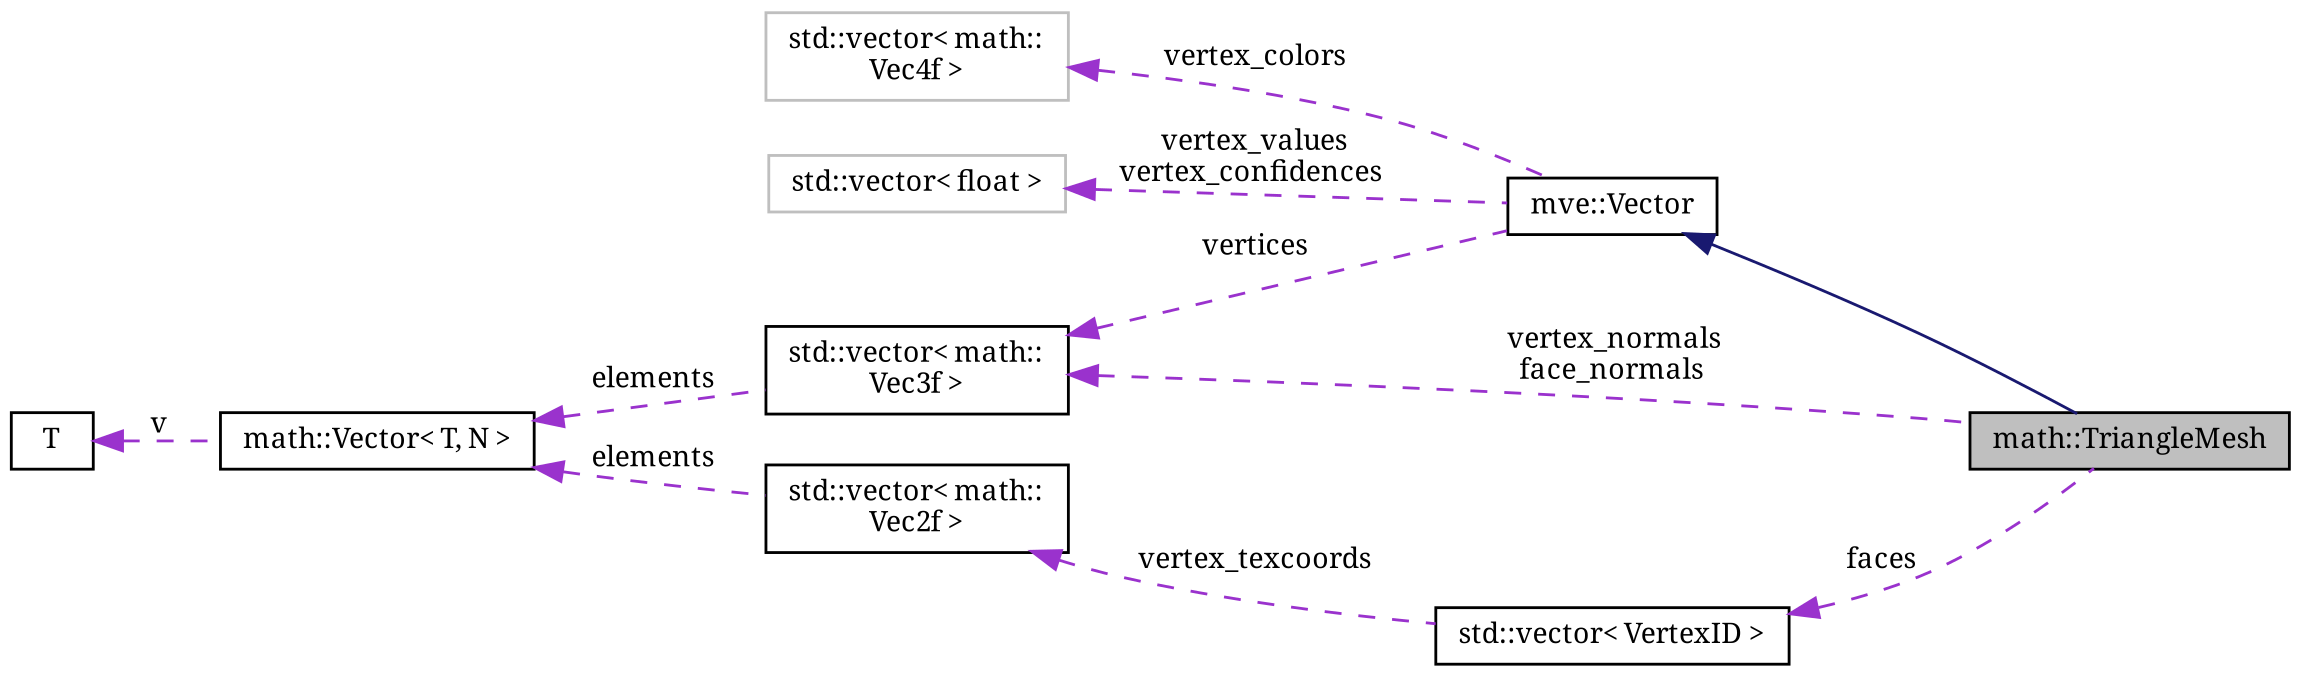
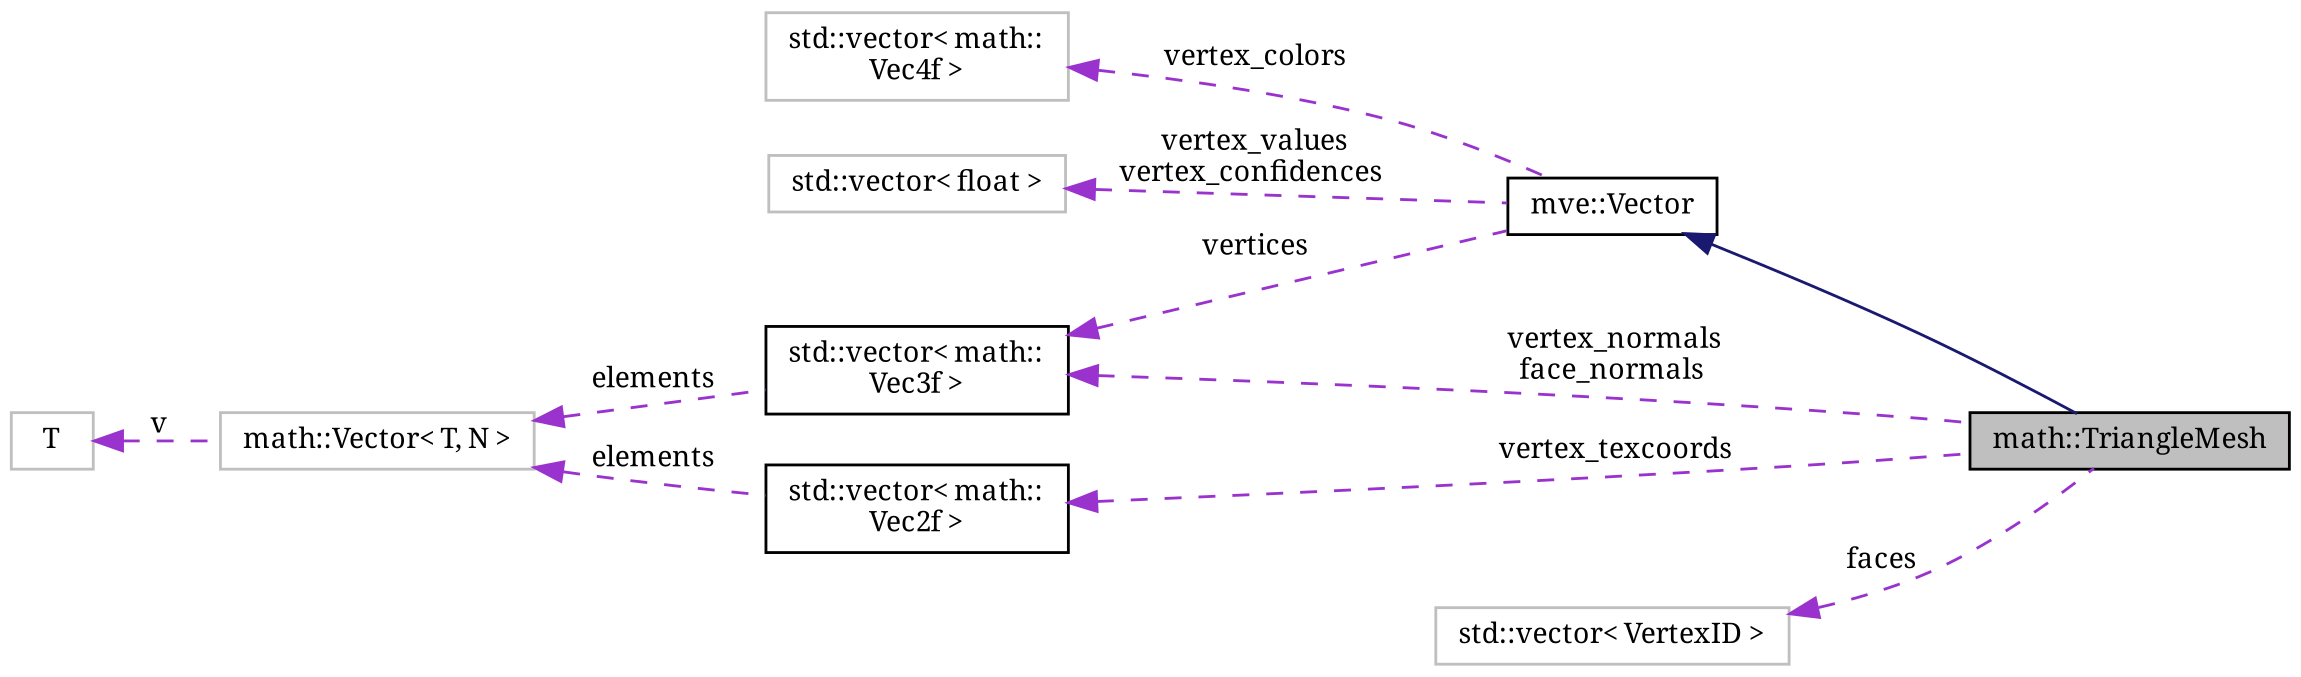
(52, 441) -> (52, 441)
(377, 441) -> (377, 441)
(1246, 600) -> (1533, 481)
(1612, 636) -> (1612, 636)
